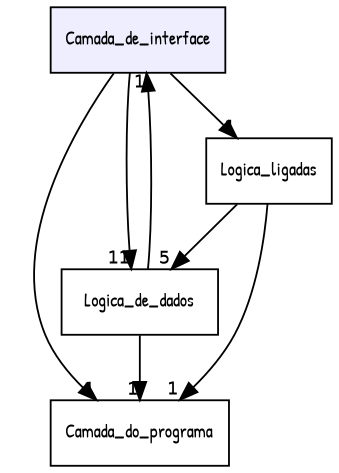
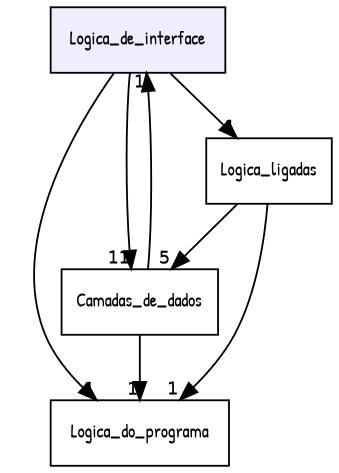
(138, 40) -> (138, 40)
(140, 302) -> (140, 302)
(140, 433) -> (140, 433)
